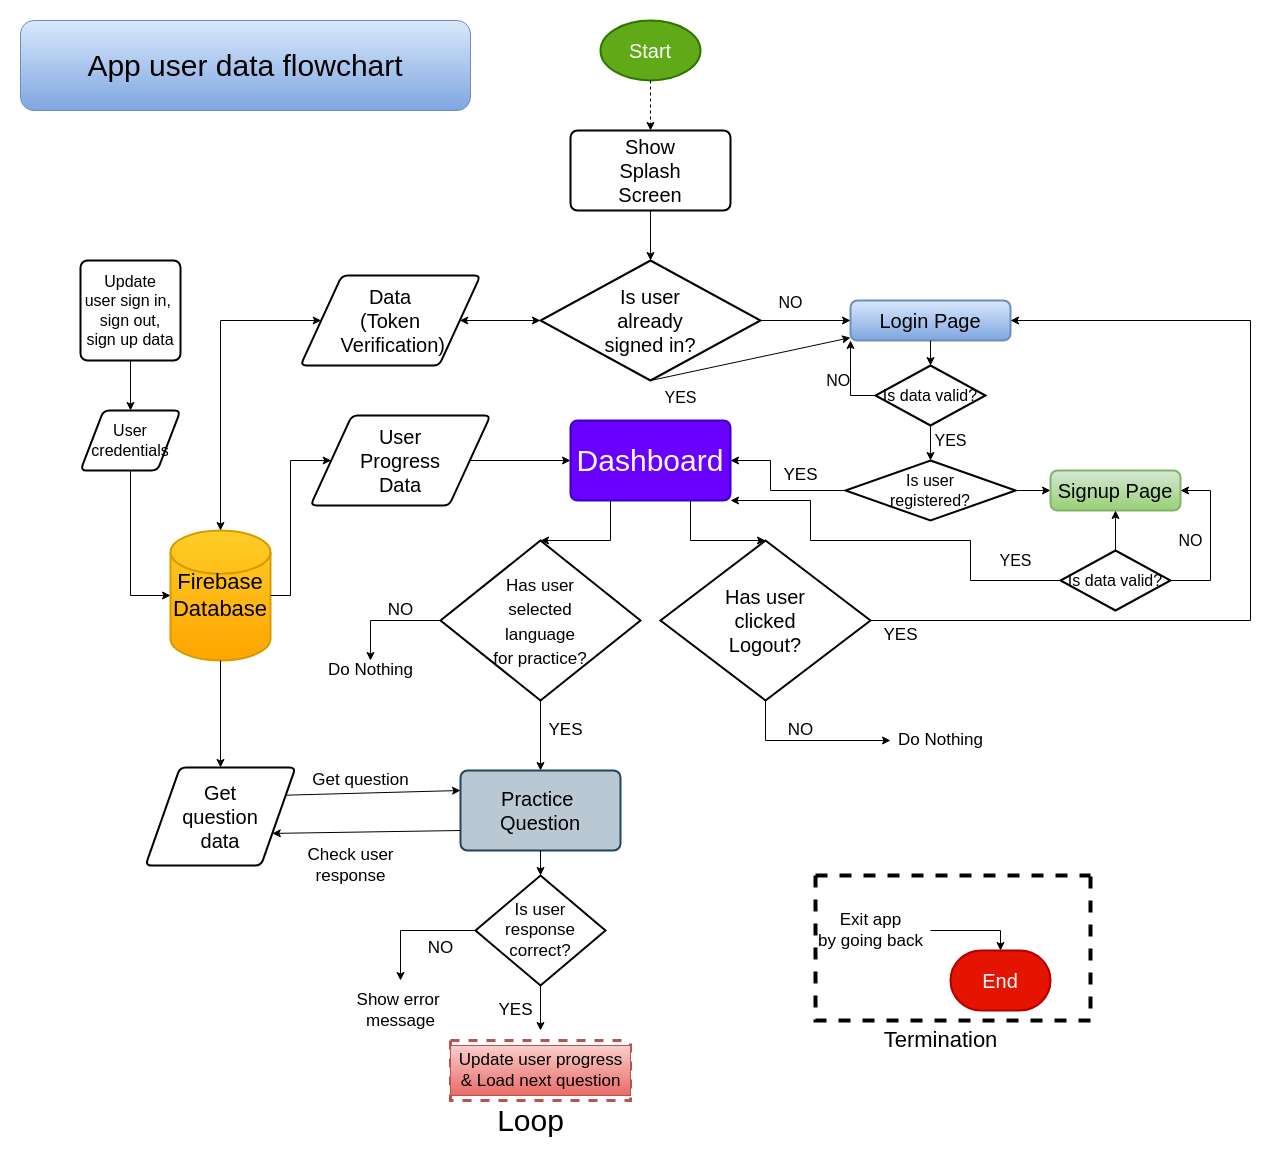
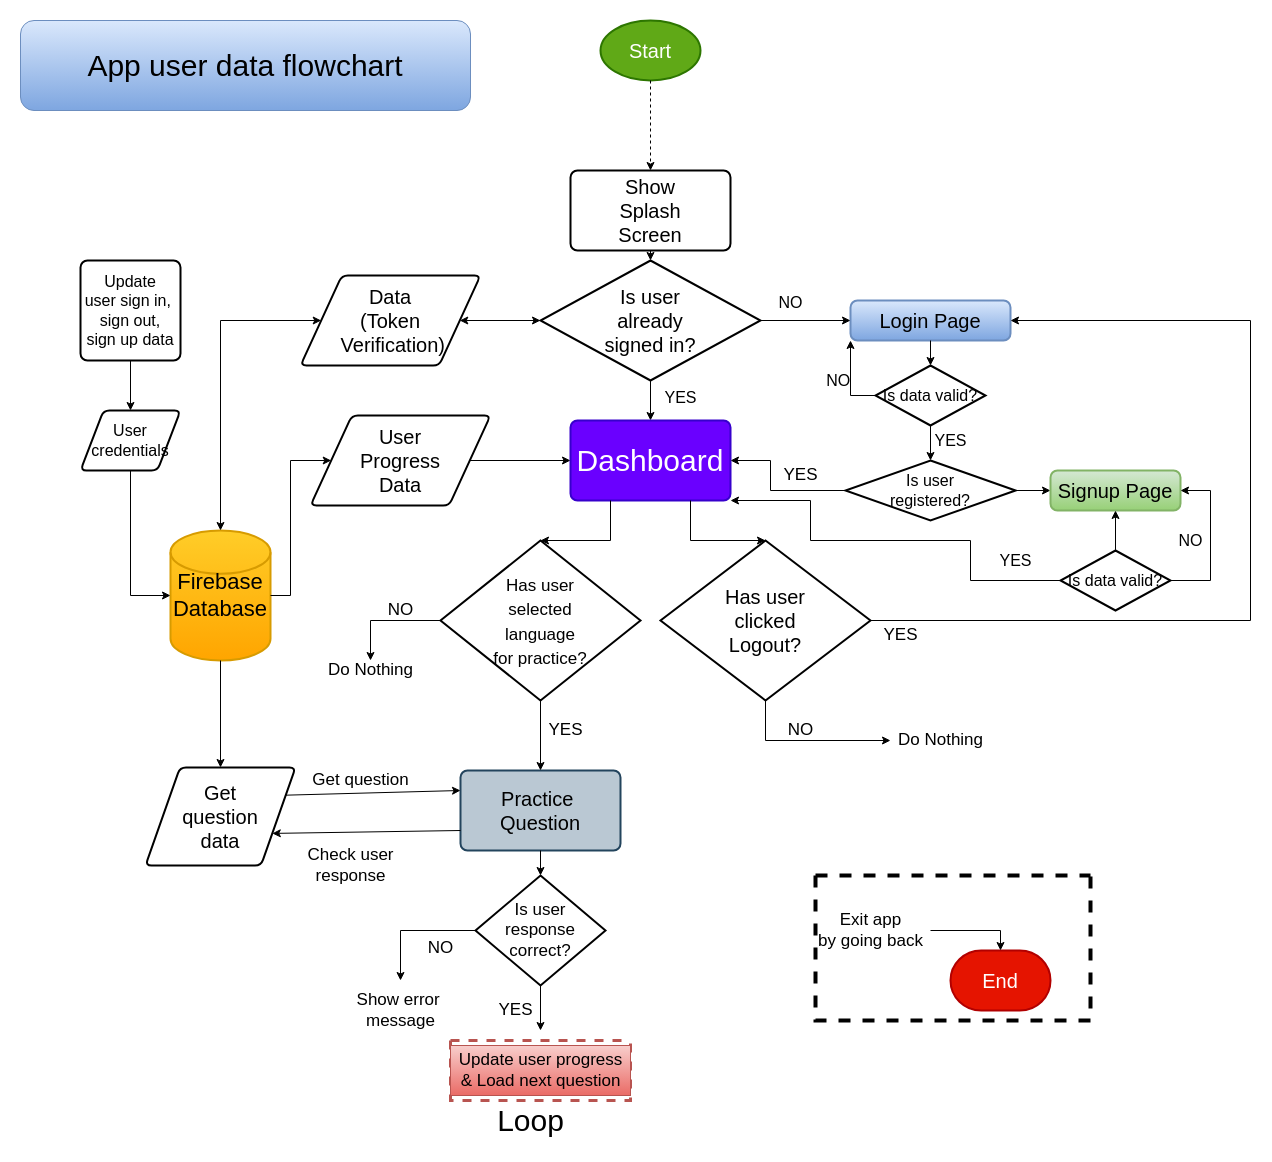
(651, 171) -> (651, 211)
(747, 360) -> (651, 397)
(941, 1041) -> none
